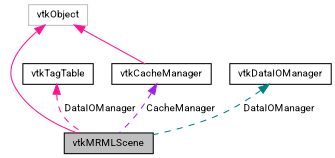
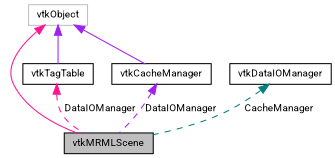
(114, 47) -> (114, 47)
none -> (58, 50)
(180, 109) -> (180, 109)
(278, 109) -> (278, 109)
